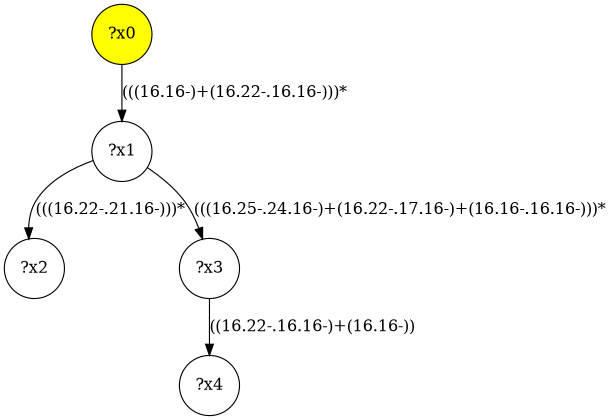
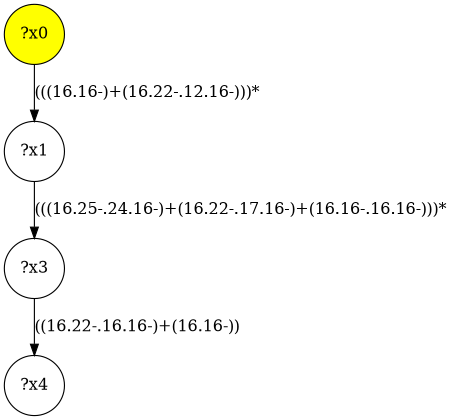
(235, 93) -> (147, 93)
(34, 268) -> none
